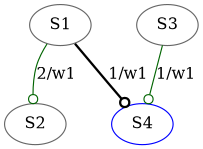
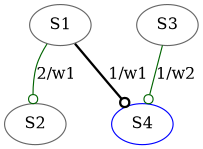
(176, 75) -> (176, 75)
